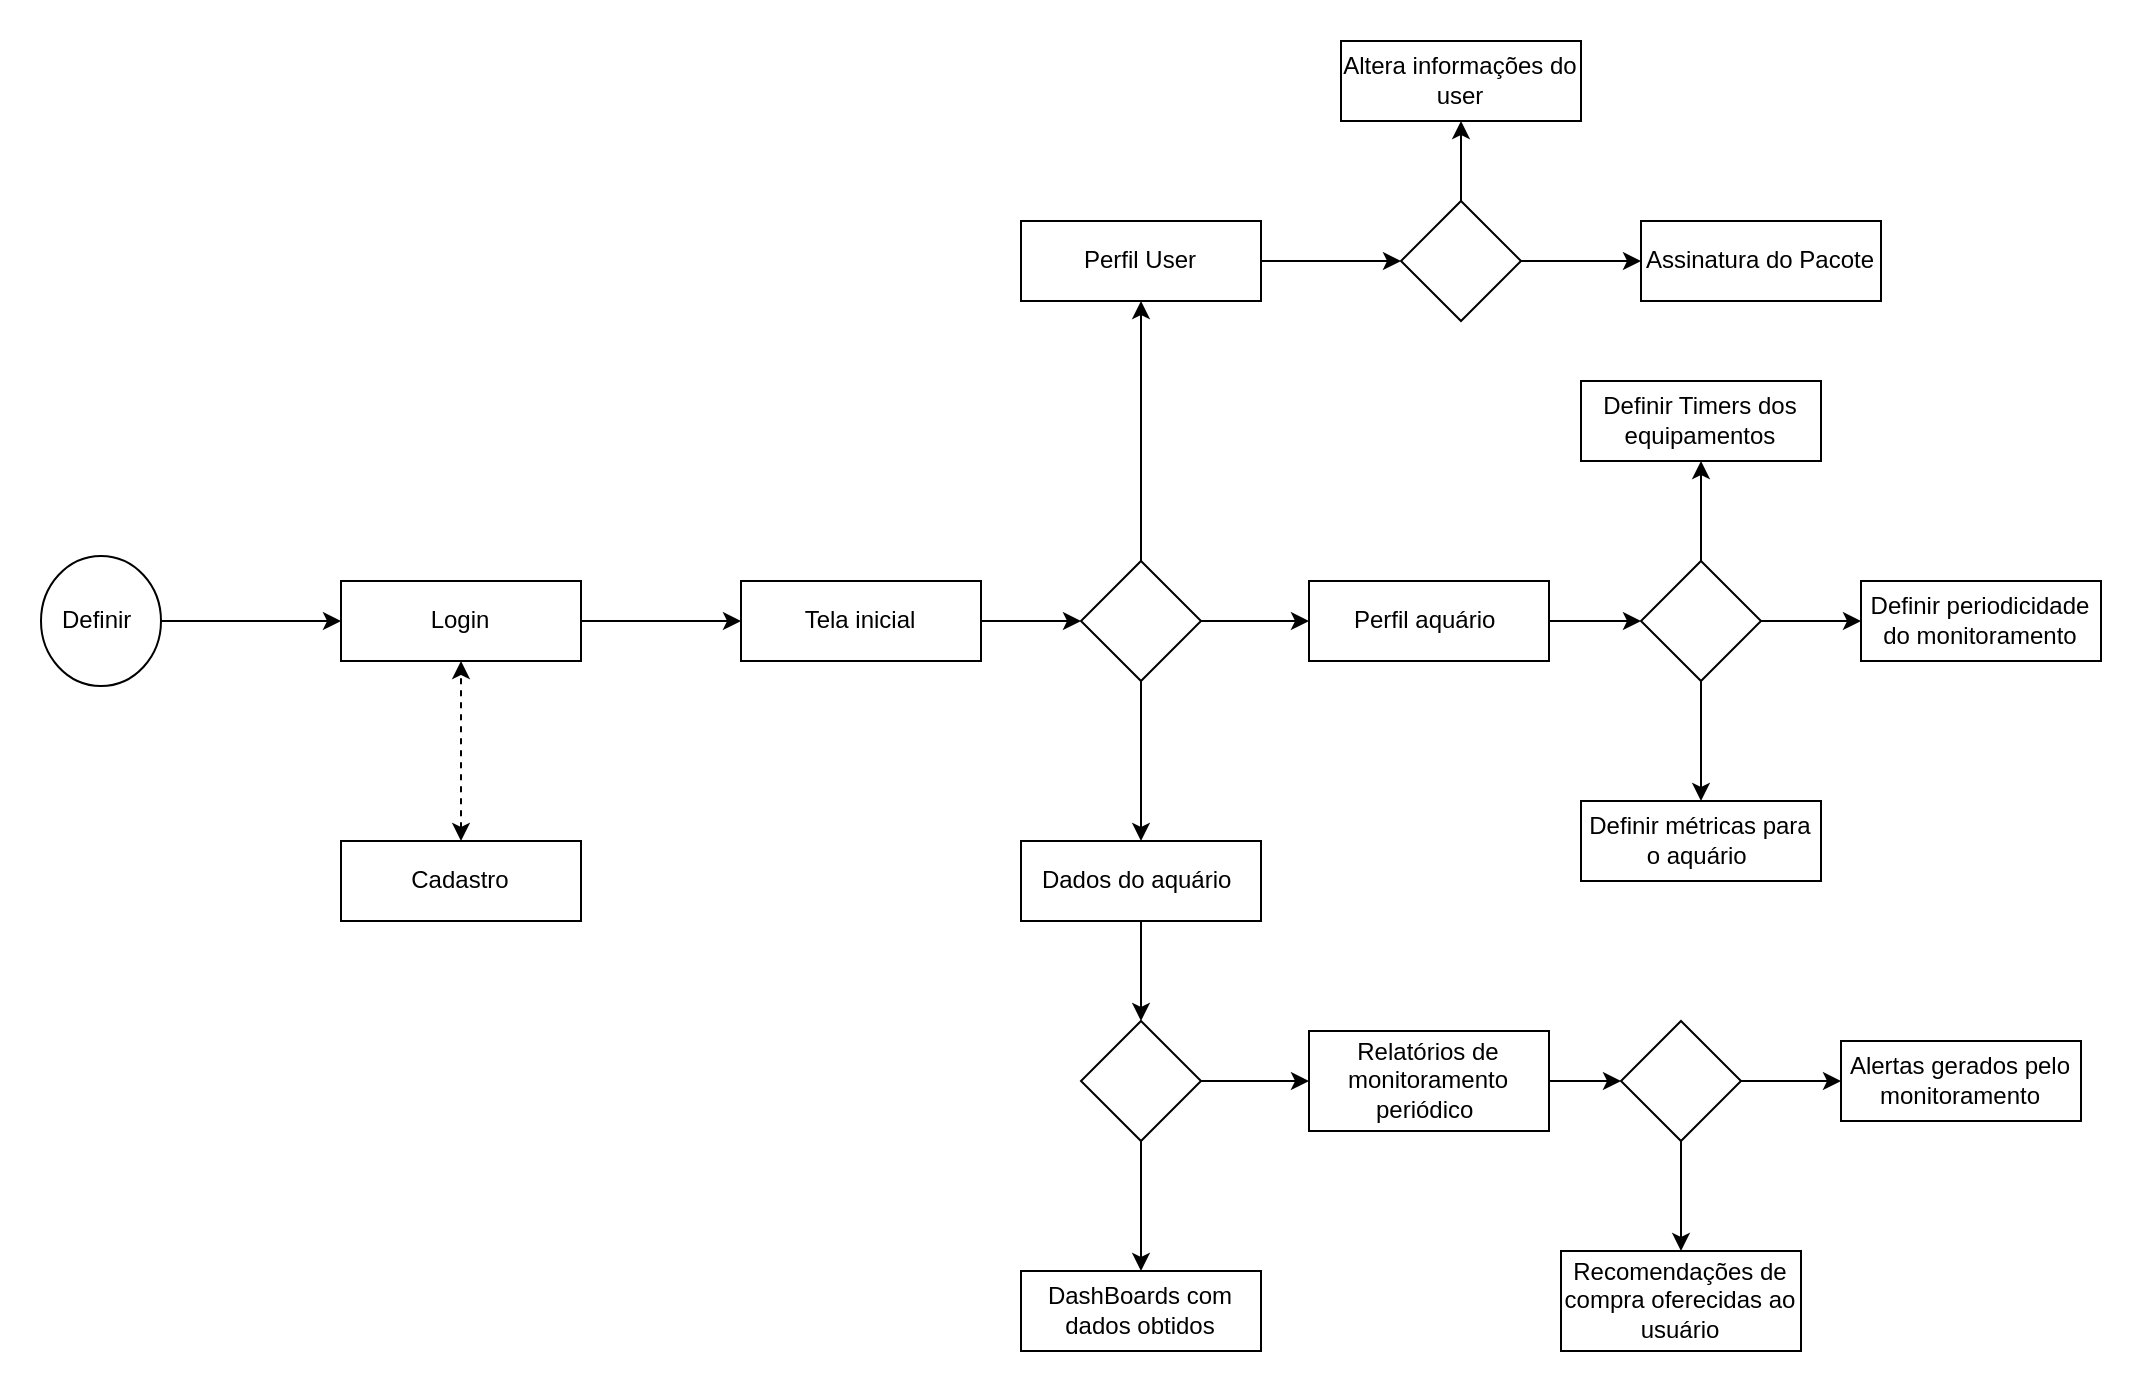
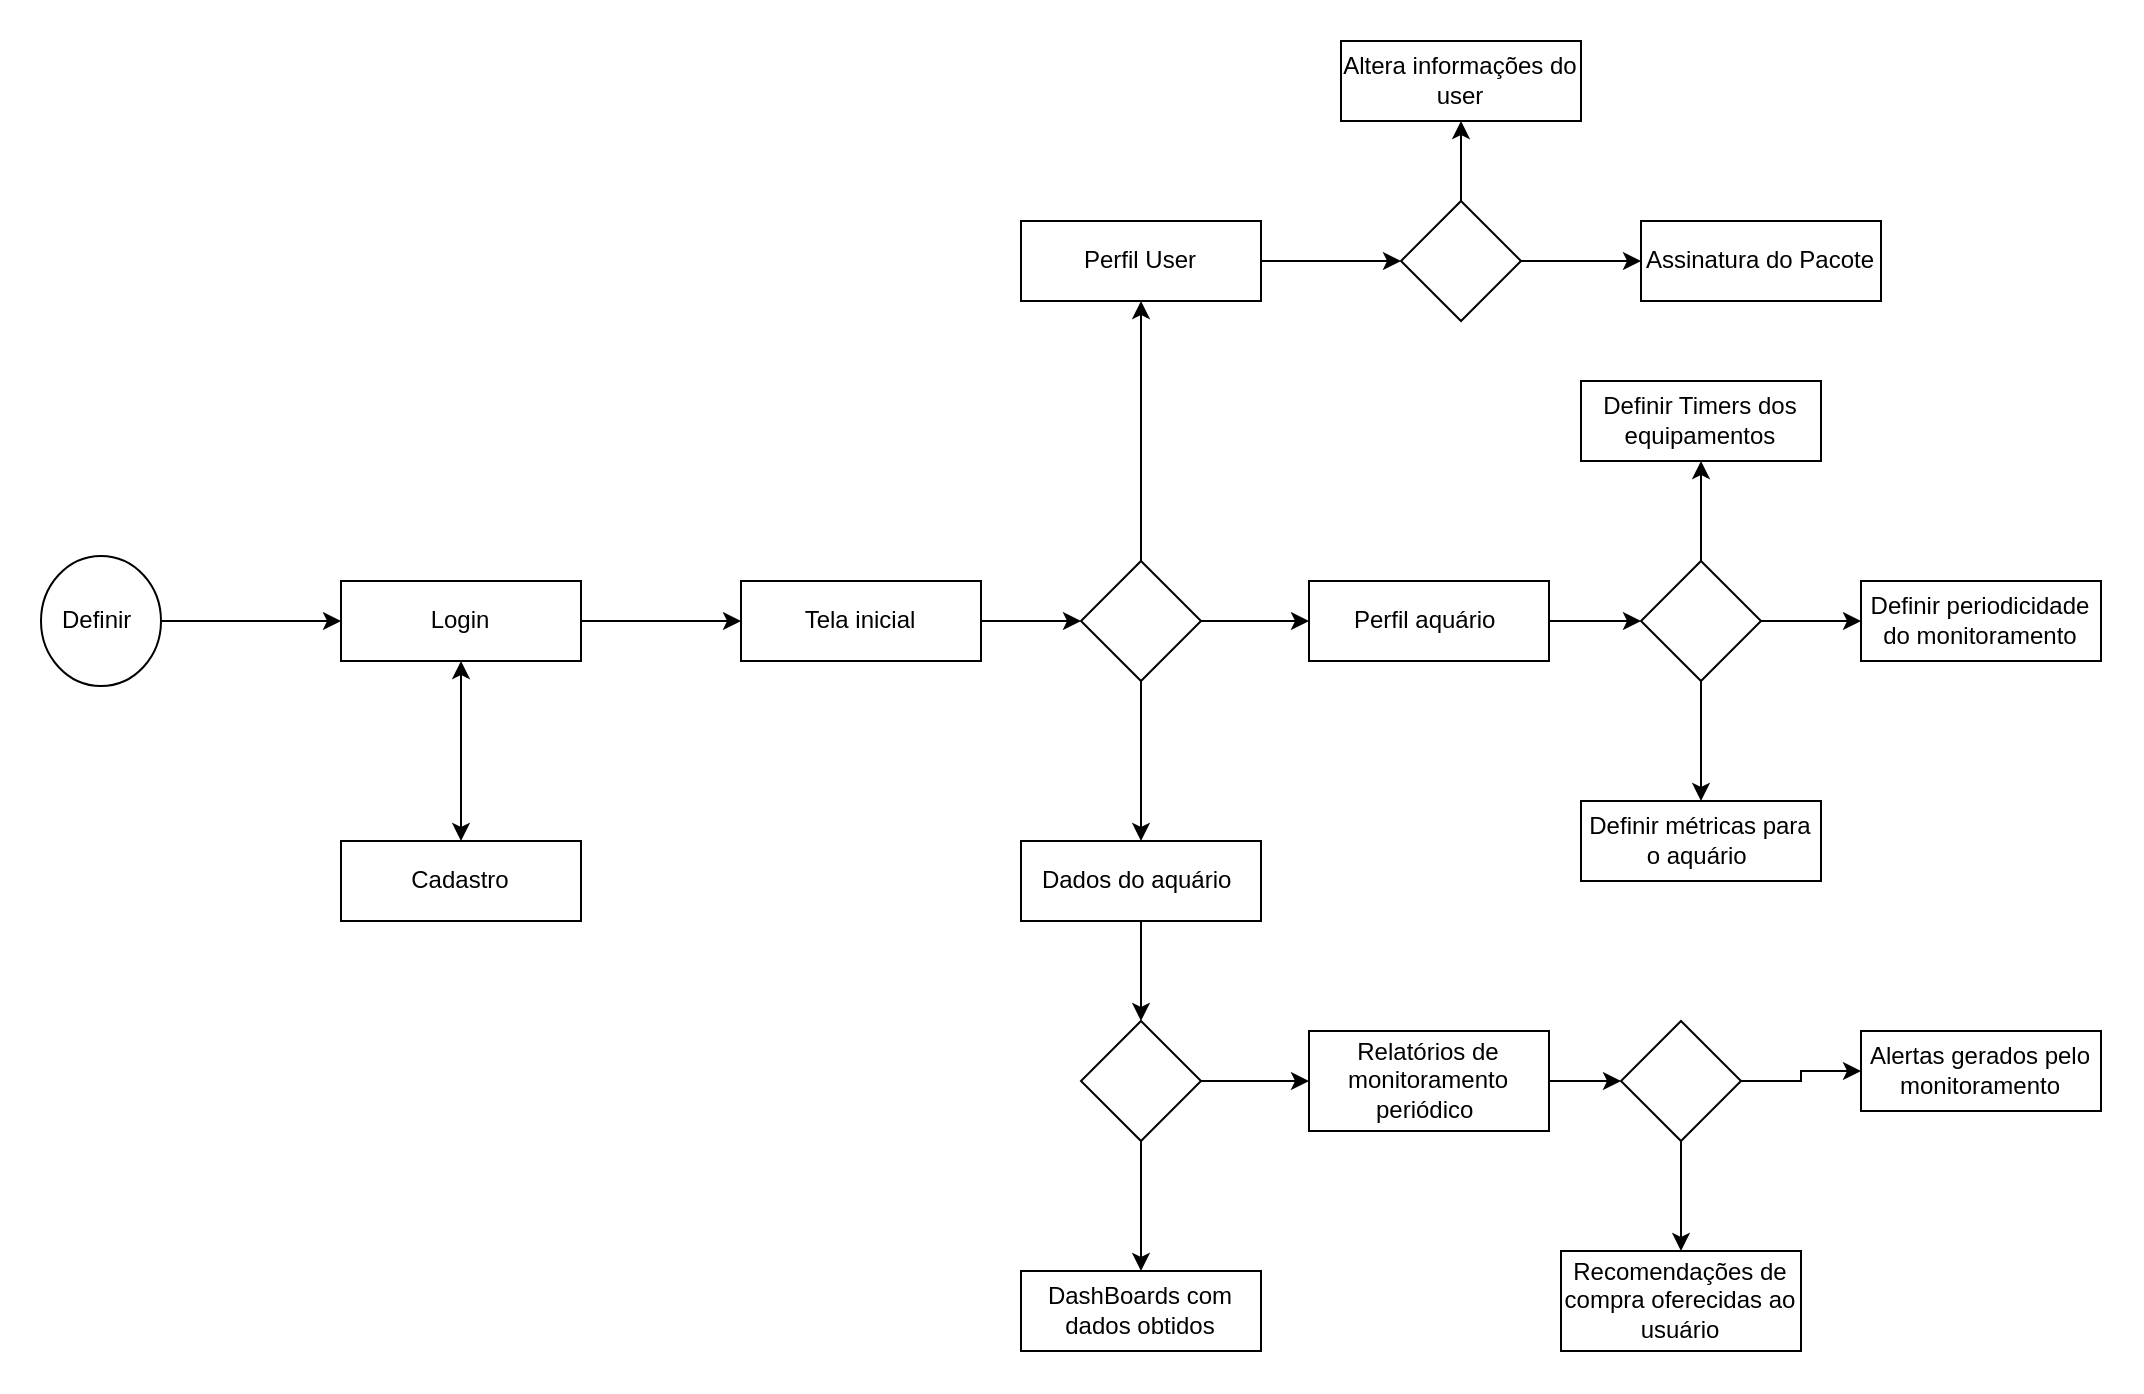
(461, 749) -> (461, 749)
(1961, 1081) -> (1981, 1071)
